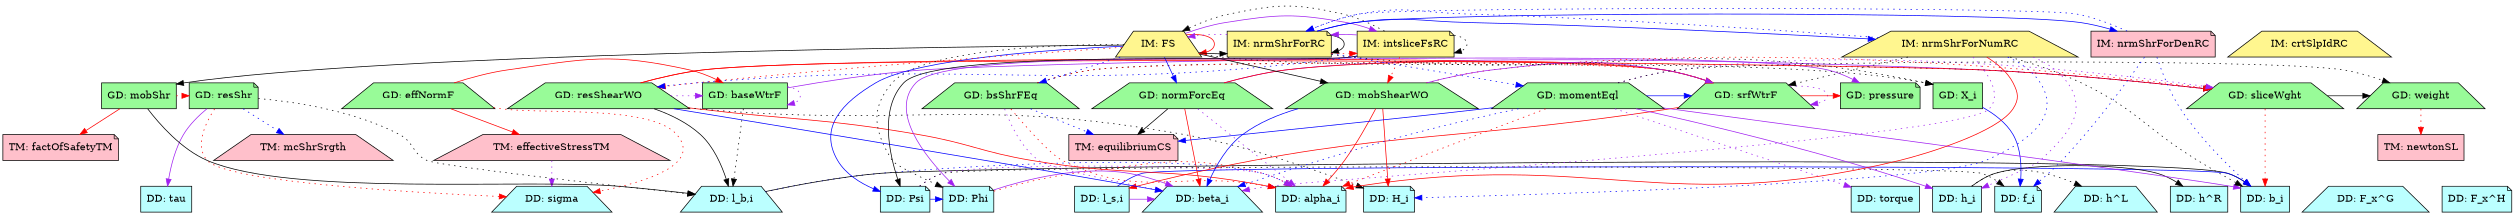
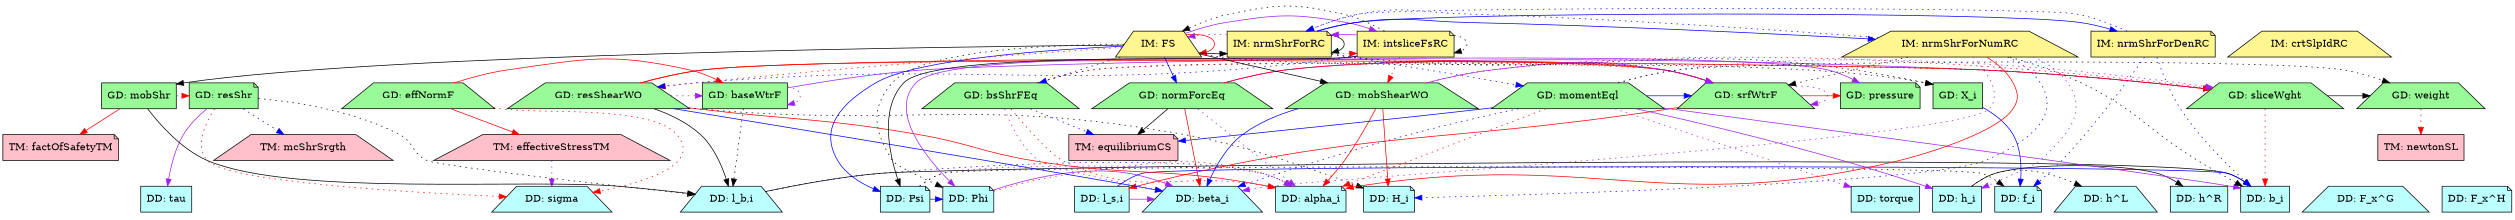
(2153, 44) -> (2153, 44)
